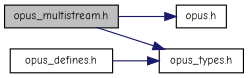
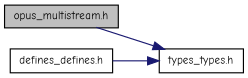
(201, 16) -> none
(61, 61) -> (61, 61)
(201, 61) -> (201, 61)
